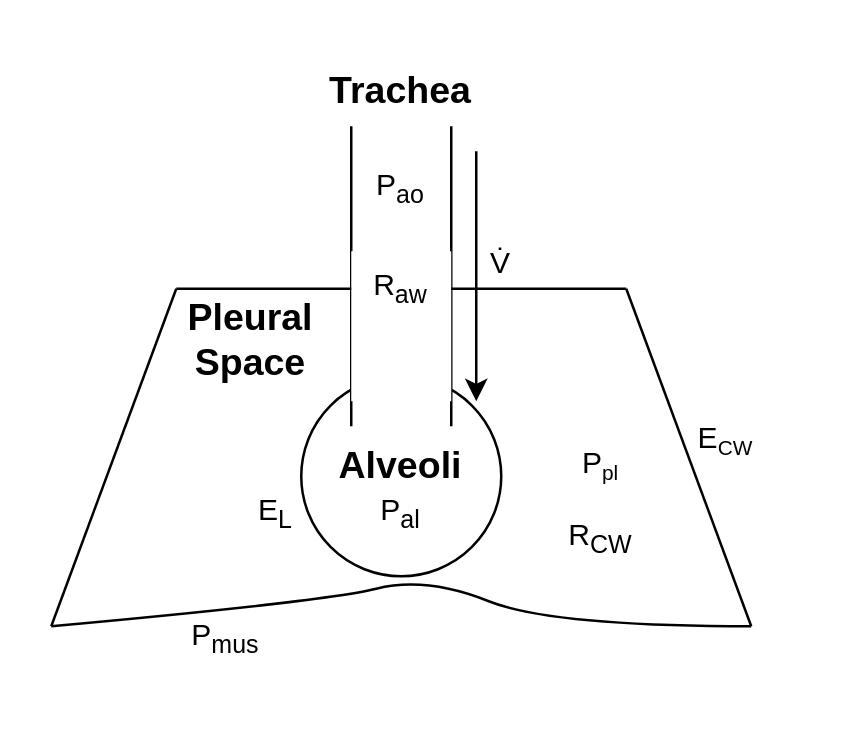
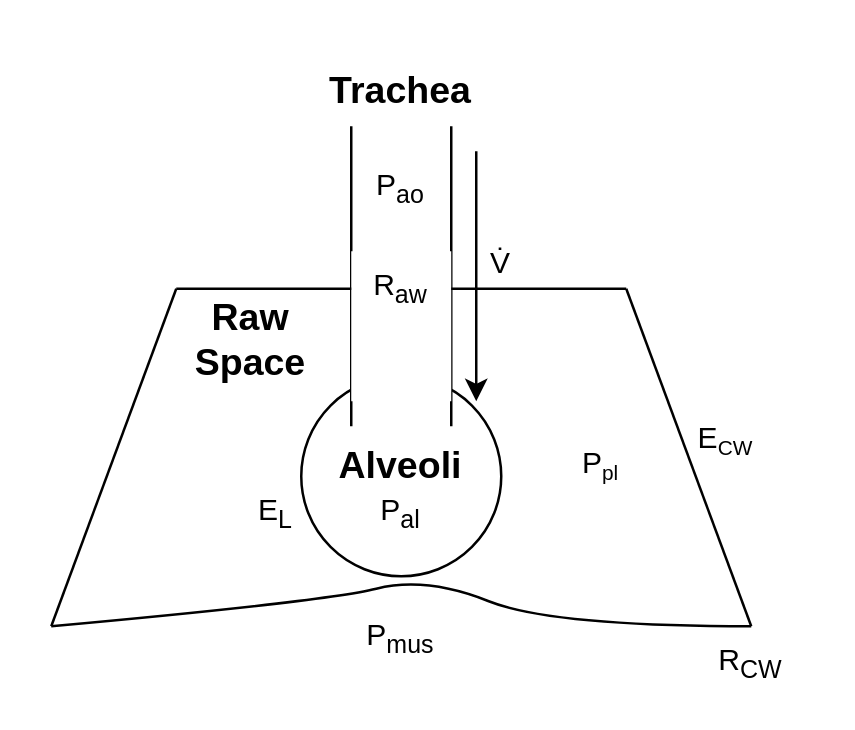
(251, 339) -> (251, 339)
(601, 539) -> (751, 664)
(226, 639) -> (401, 639)
